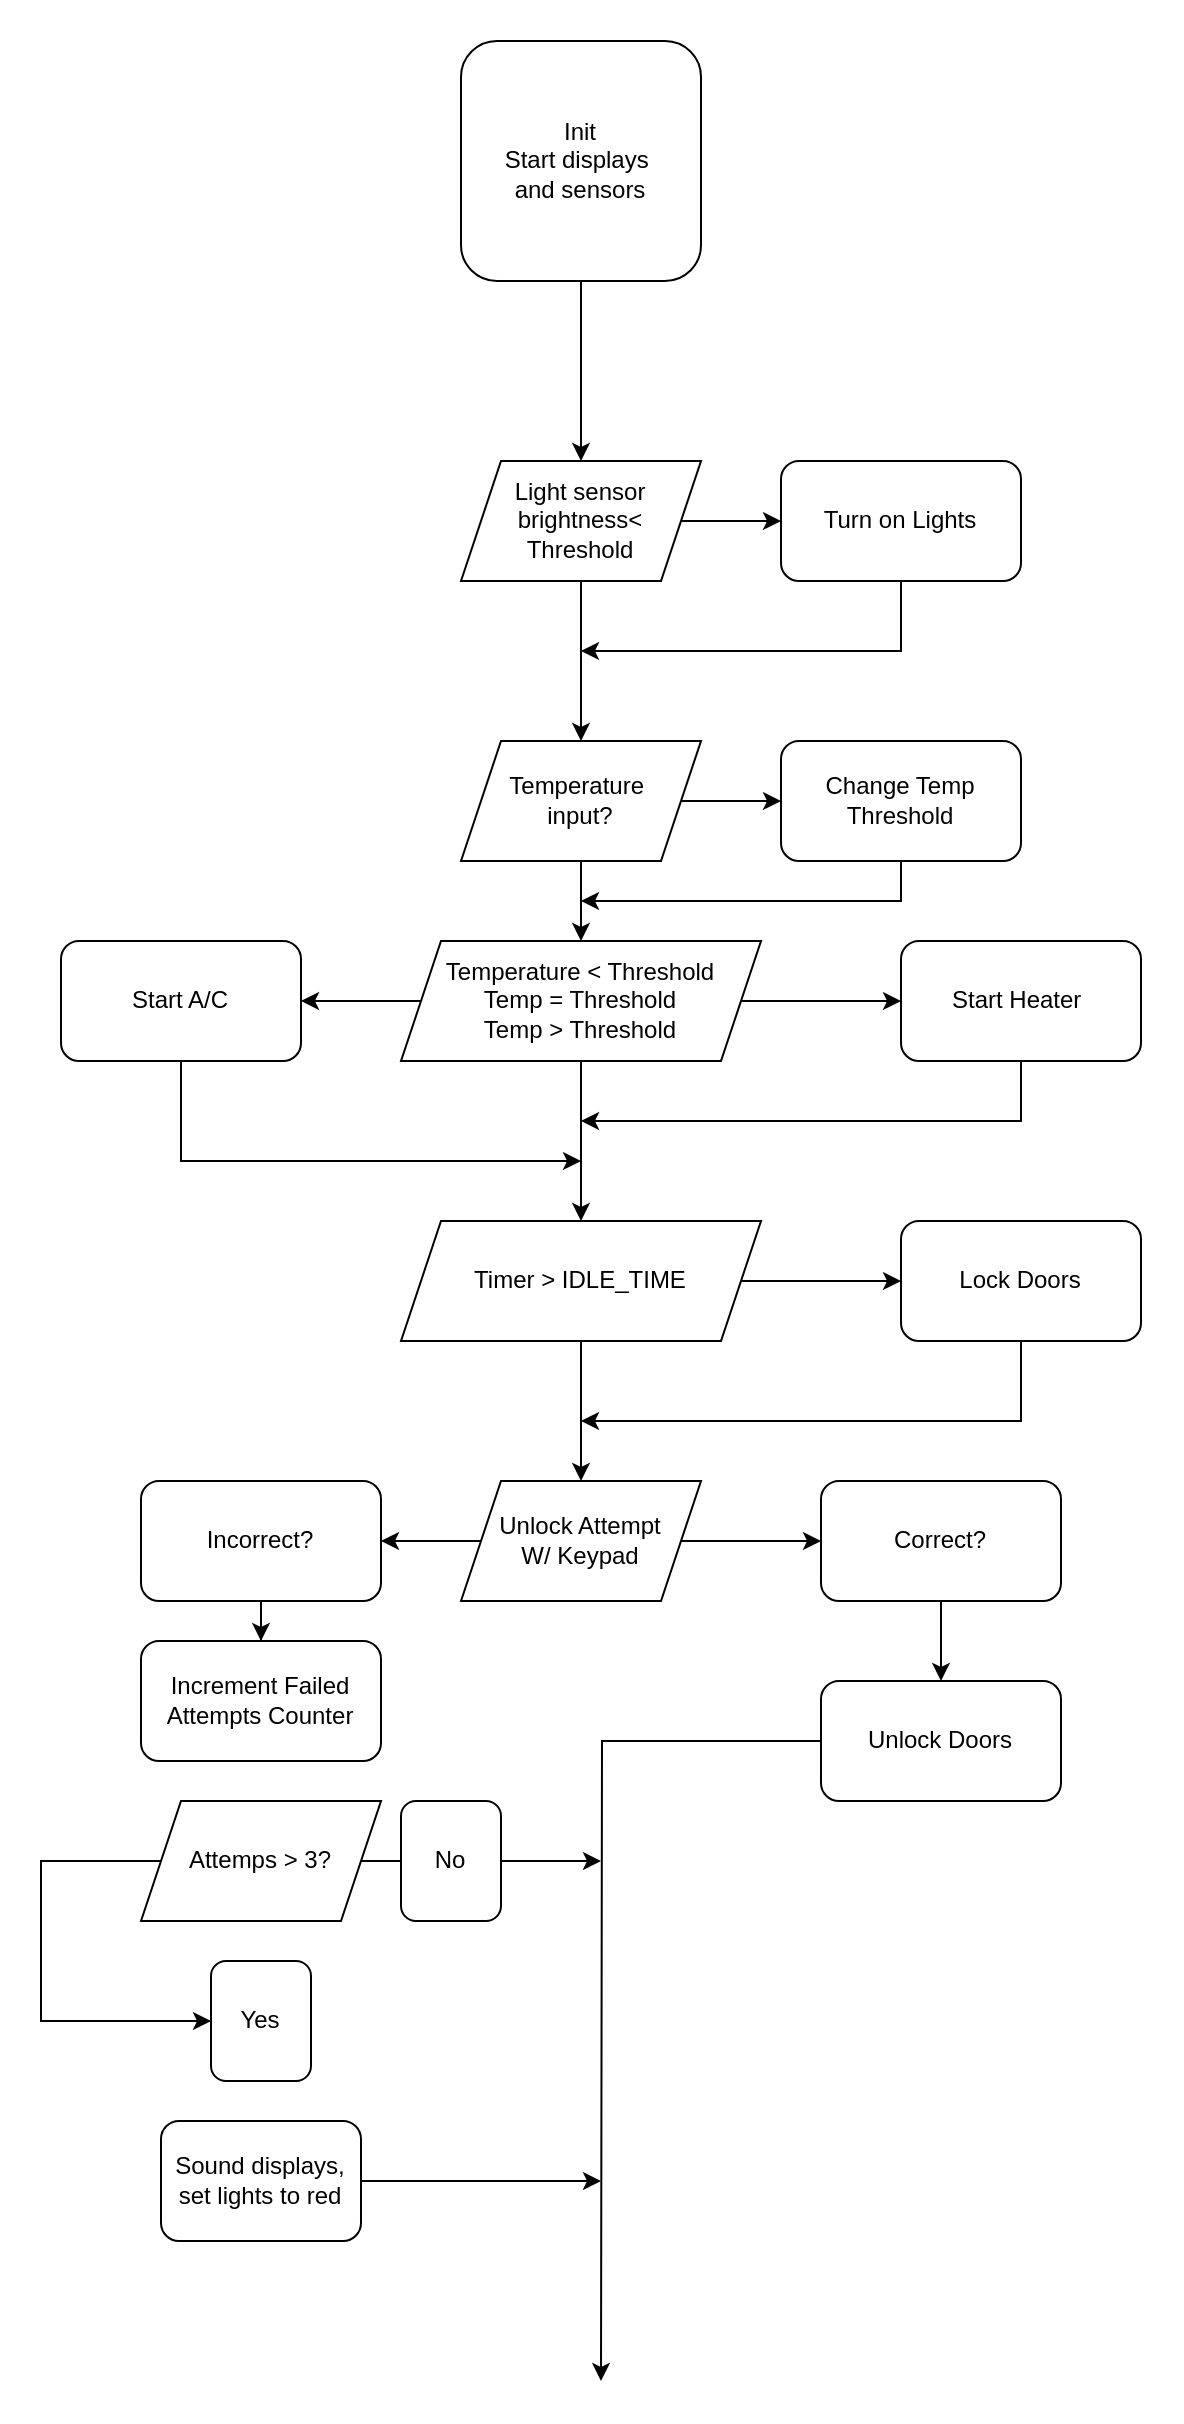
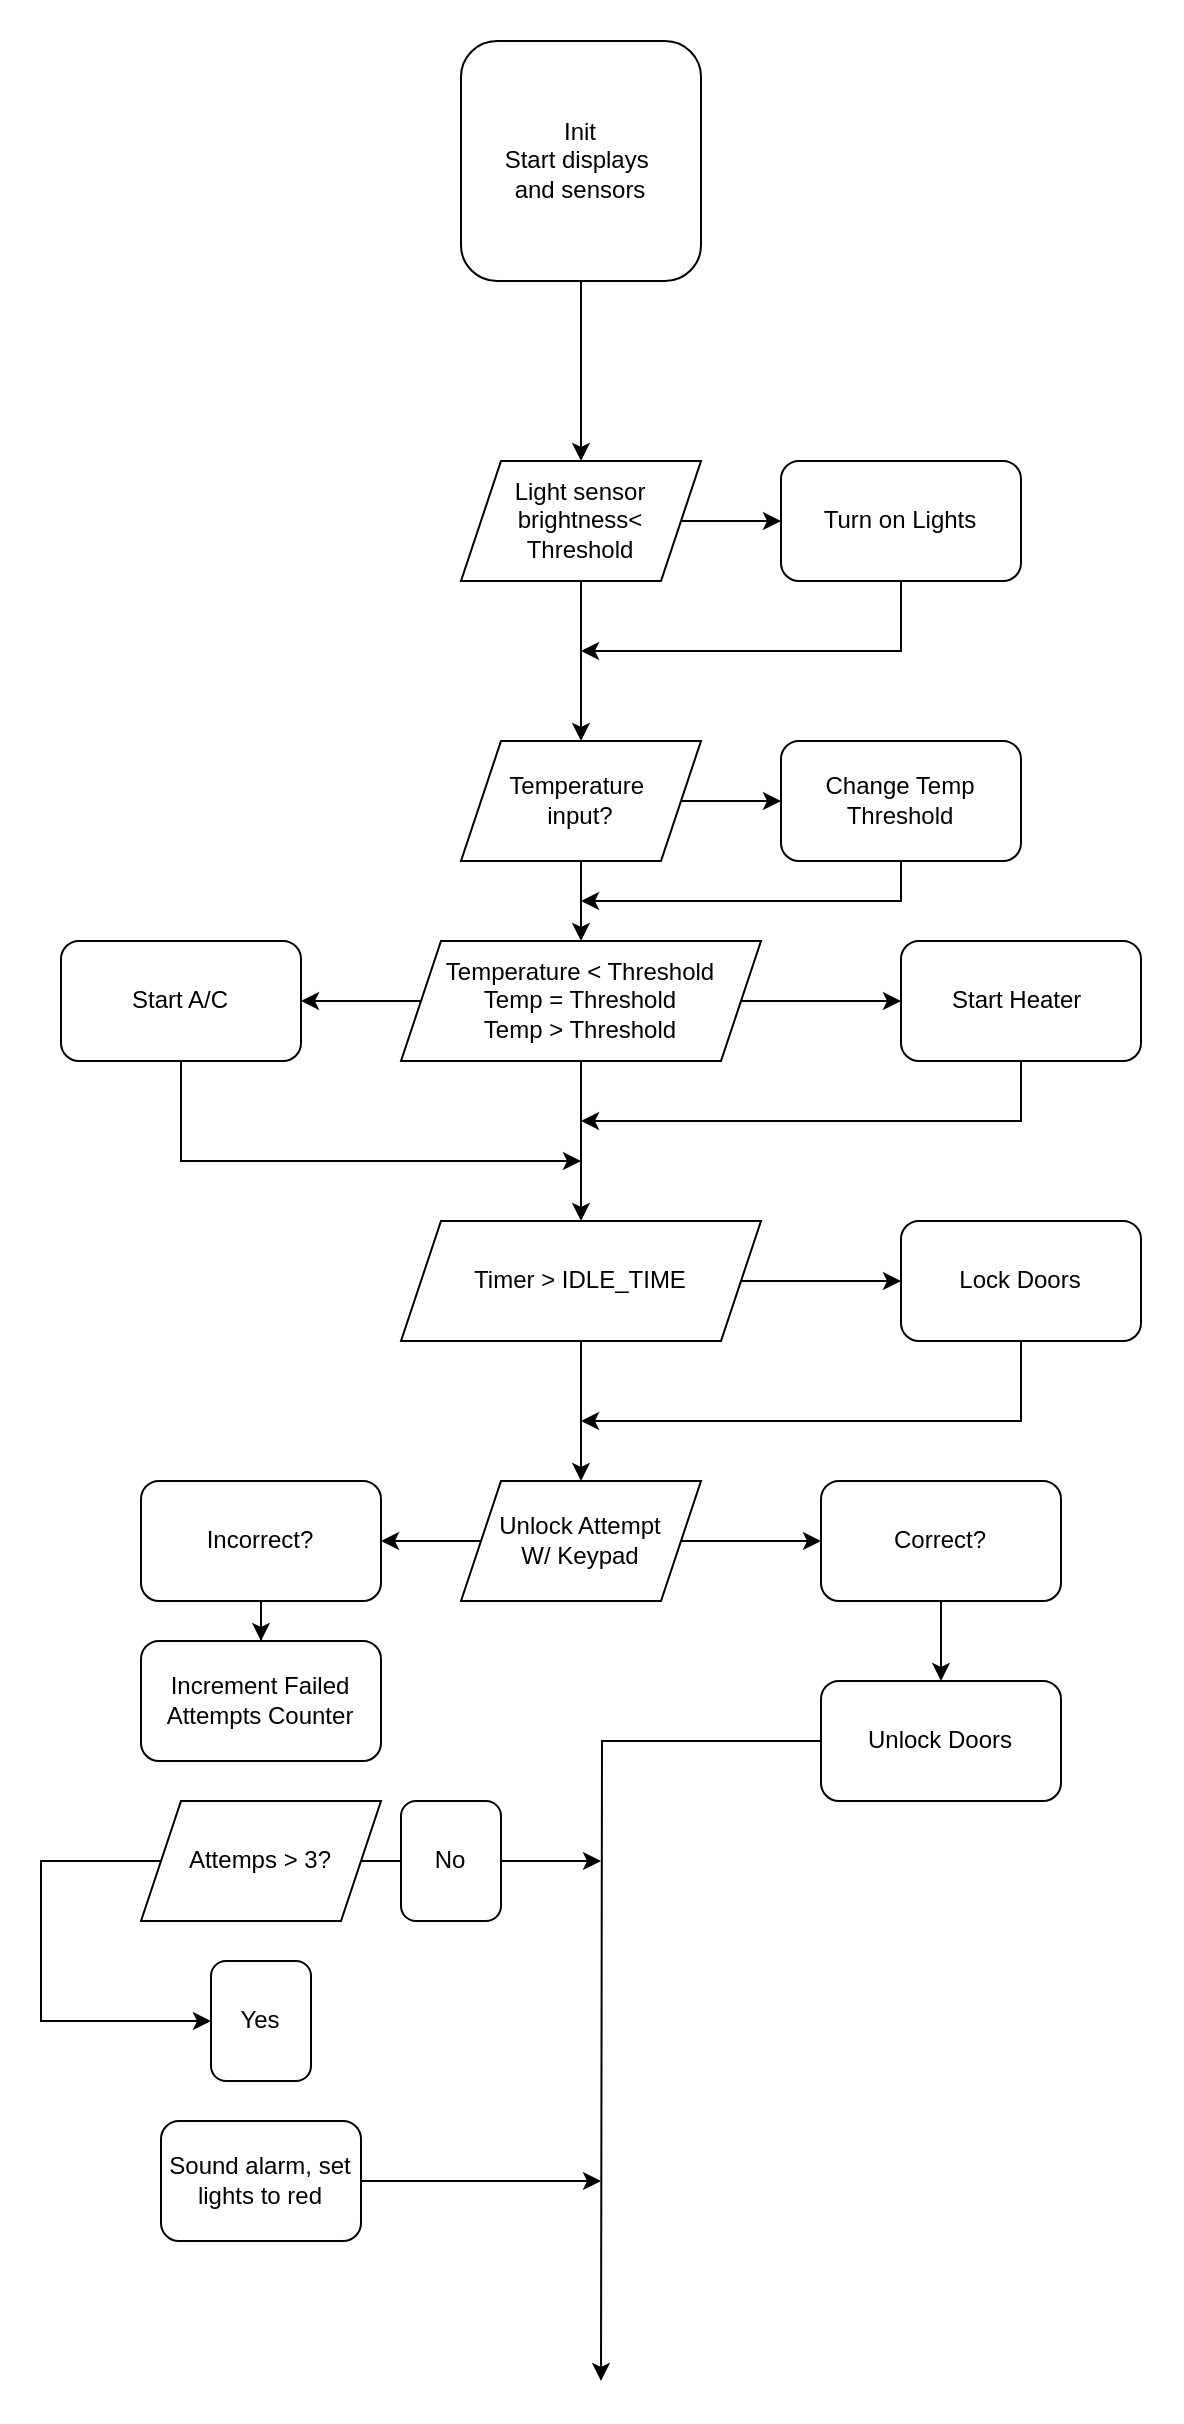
(261, 2181) -> (261, 2181)
